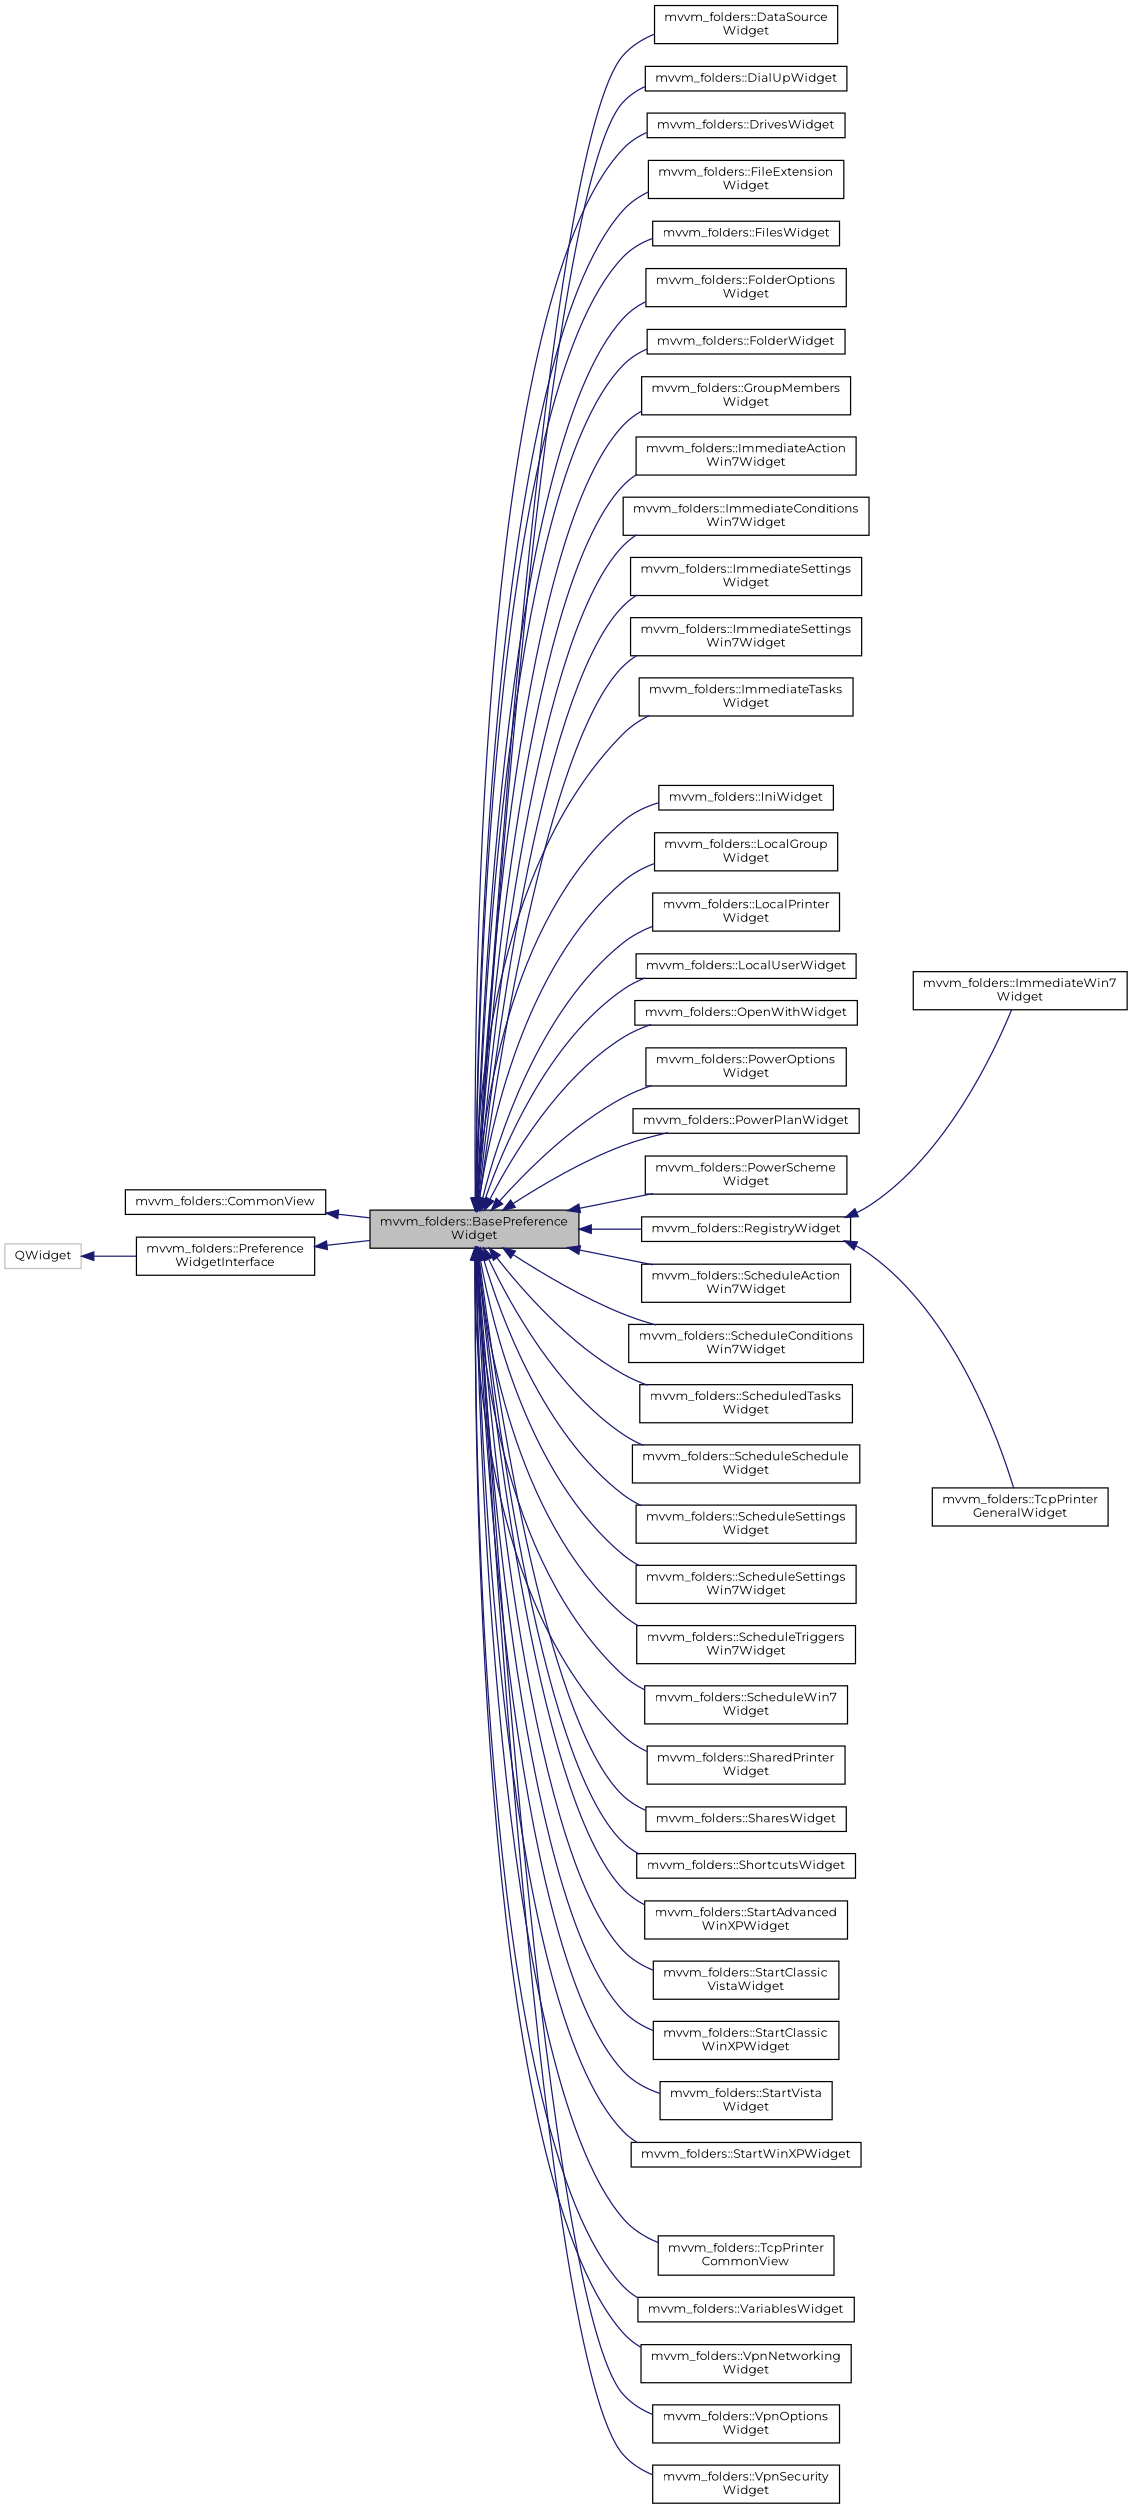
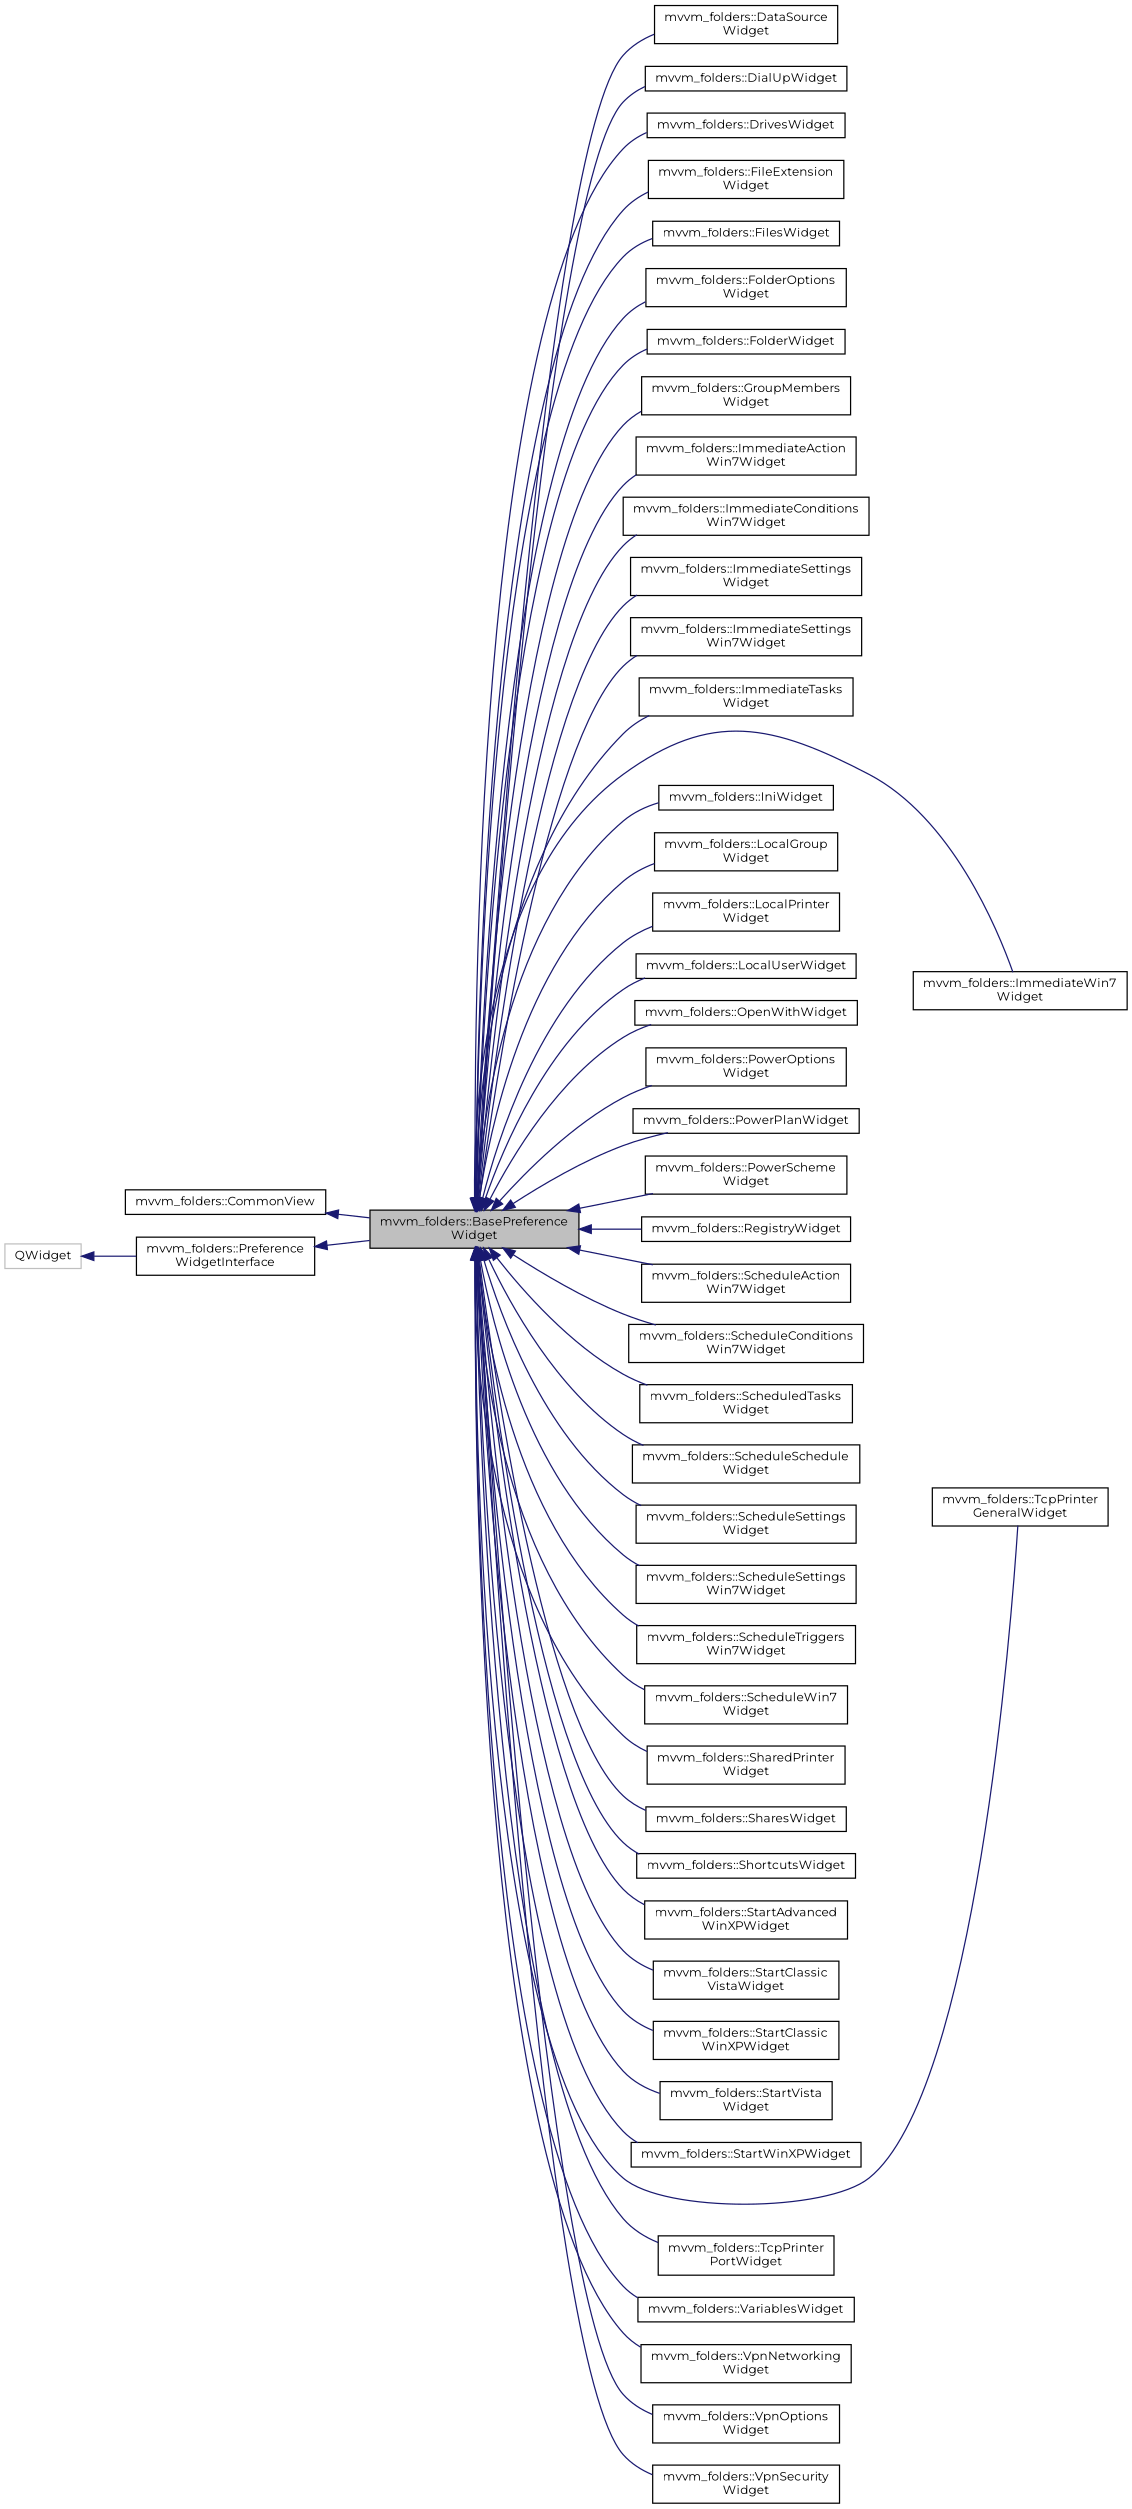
(950, 1123) -> (644, 761)
(955, 1353) -> (620, 2174)
(746, 2256) -> (746, 2256)
